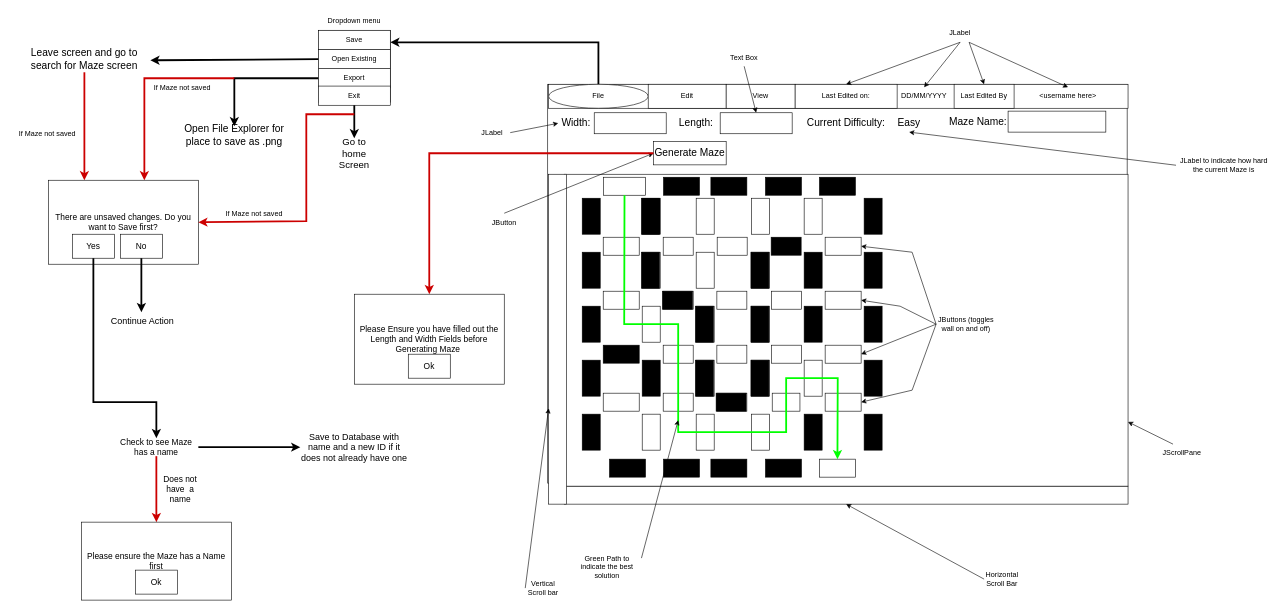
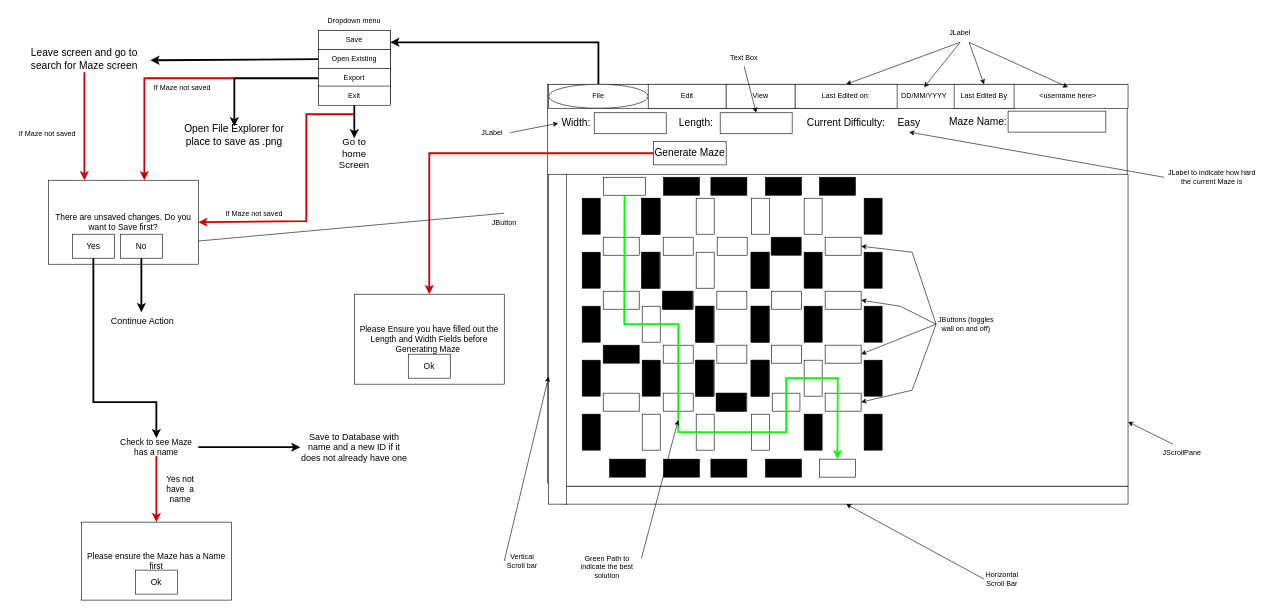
(1224, 165) -> (1212, 177)
(577, 184) -> (351, 227)
(180, 489) -> (180, 489)
(543, 588) -> (522, 561)
